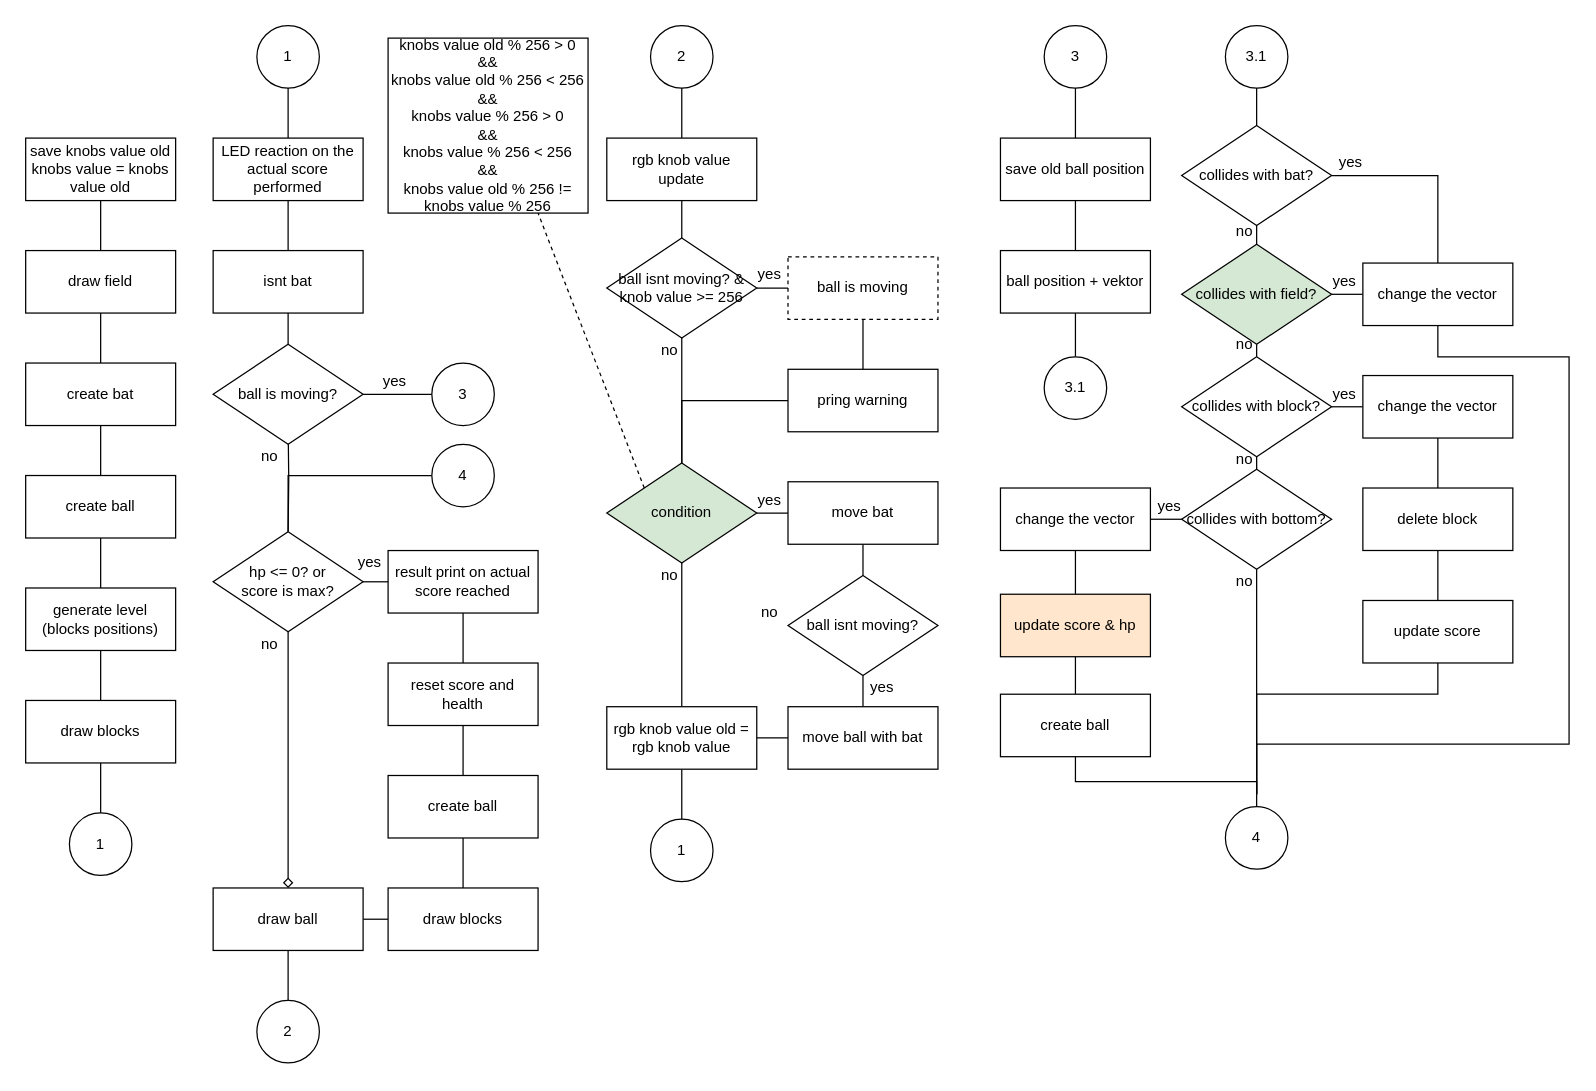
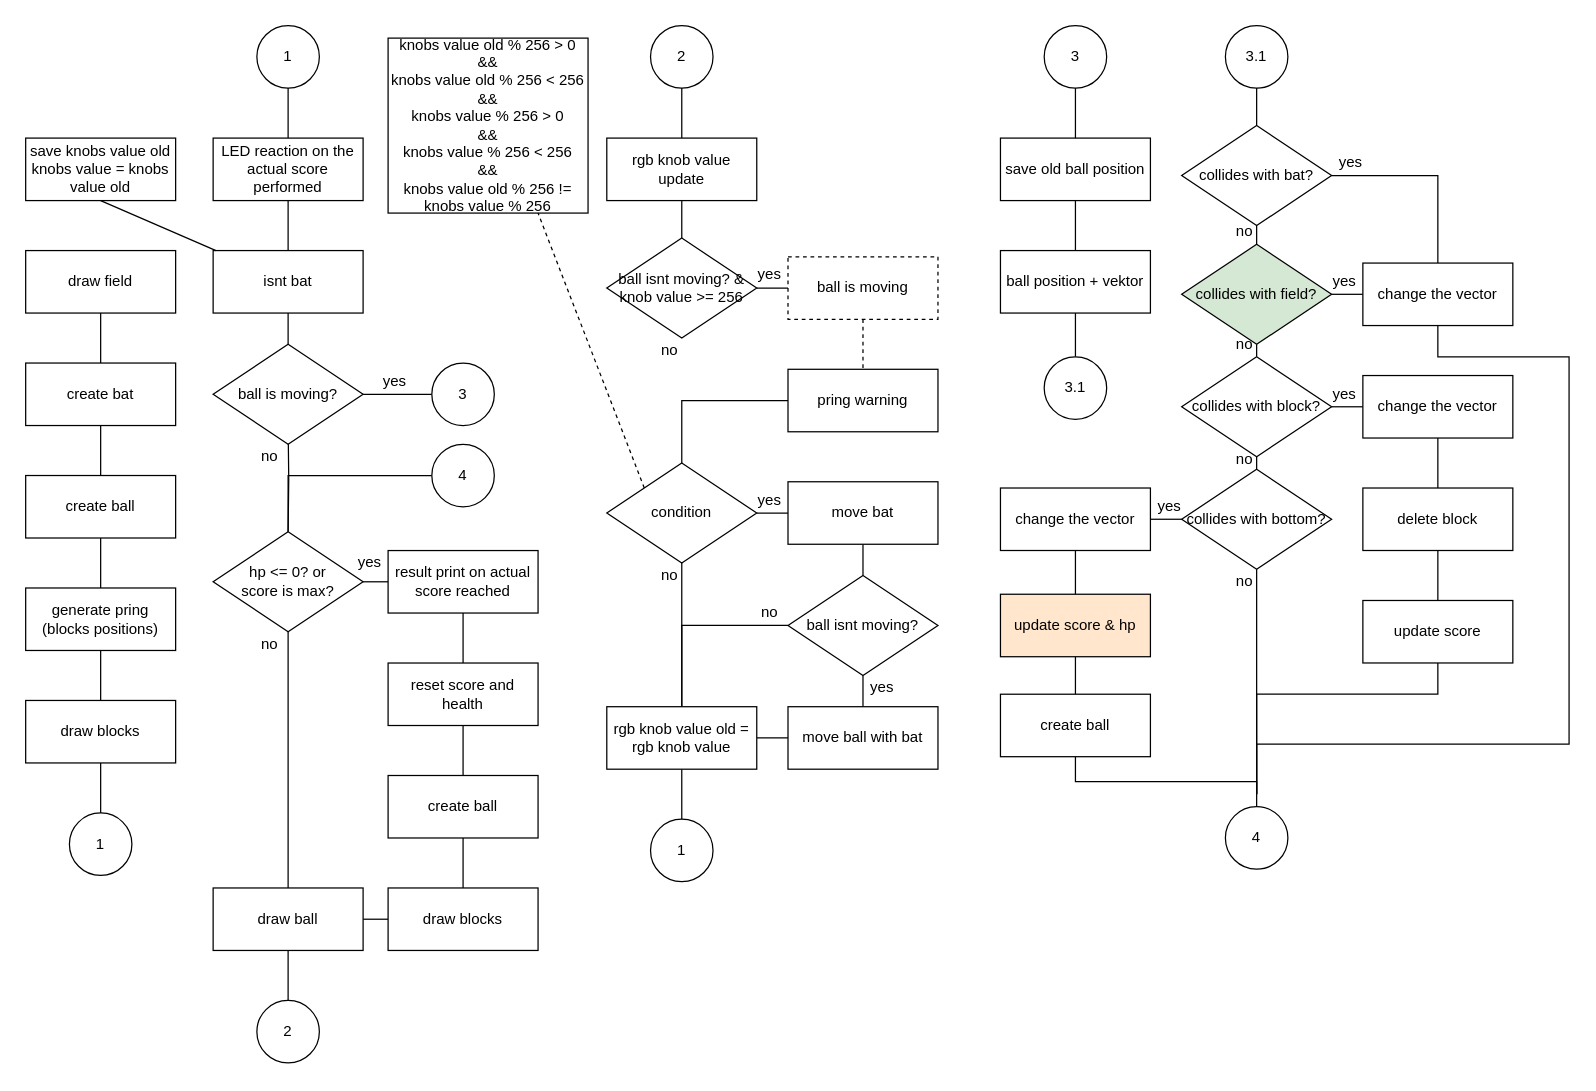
(101, 226) -> (158, 225)
(863, 345) -> (863, 345)
(682, 367) -> none
(682, 513) -> (682, 513)
(101, 619) -> (101, 619)
none -> (736, 626)
(288, 878) -> (288, 882)
